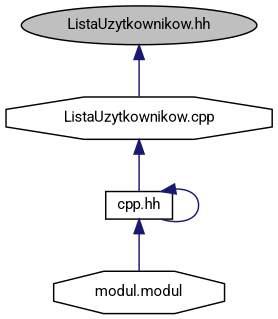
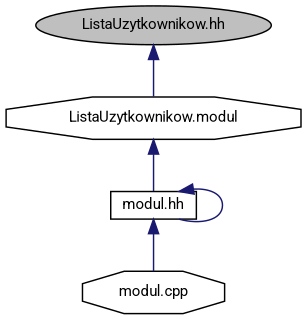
(139, 118) -> (154, 118)
(139, 205) -> (154, 205)
(139, 292) -> (154, 292)
